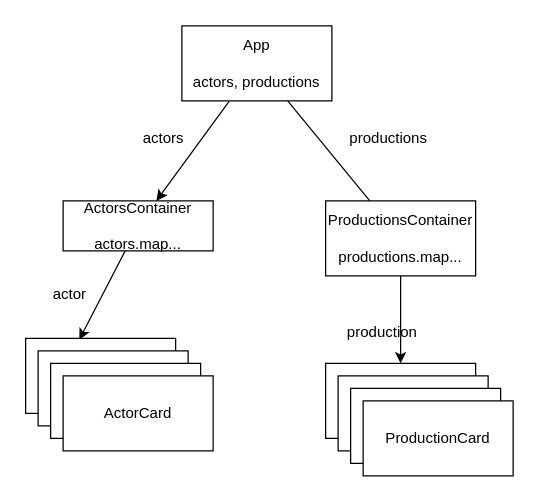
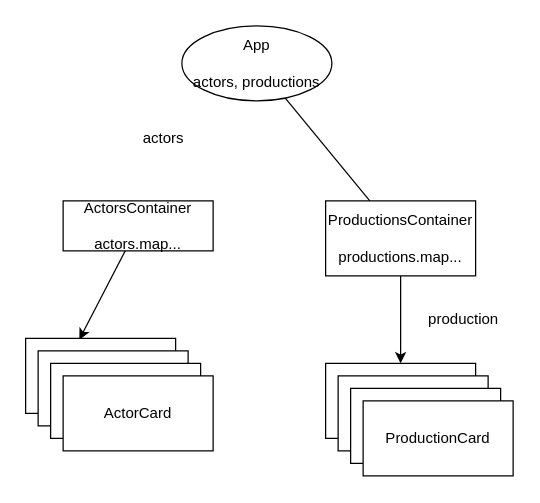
(257, 63) -> (257, 63)
(388, 138) -> none
(196, 147) -> none
(69, 294) -> none
(382, 332) -> (463, 319)
